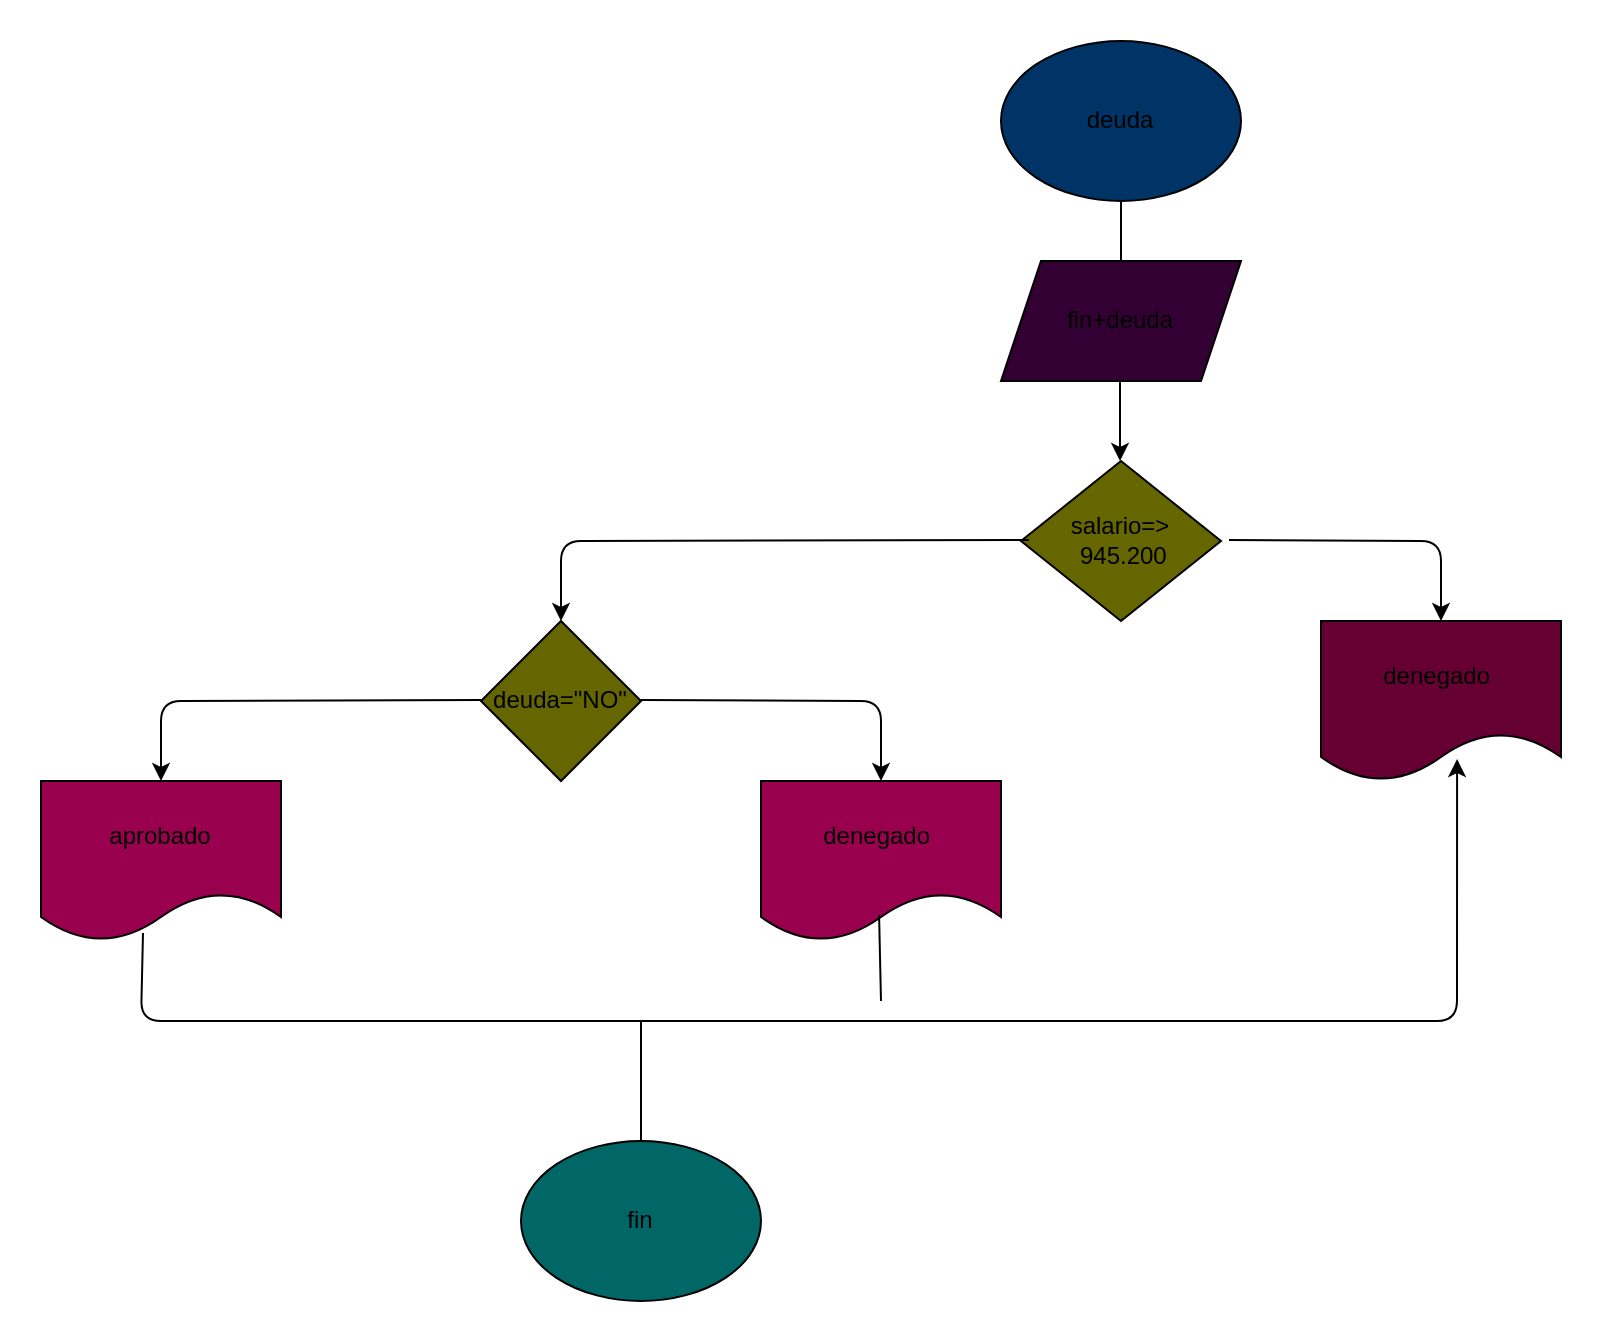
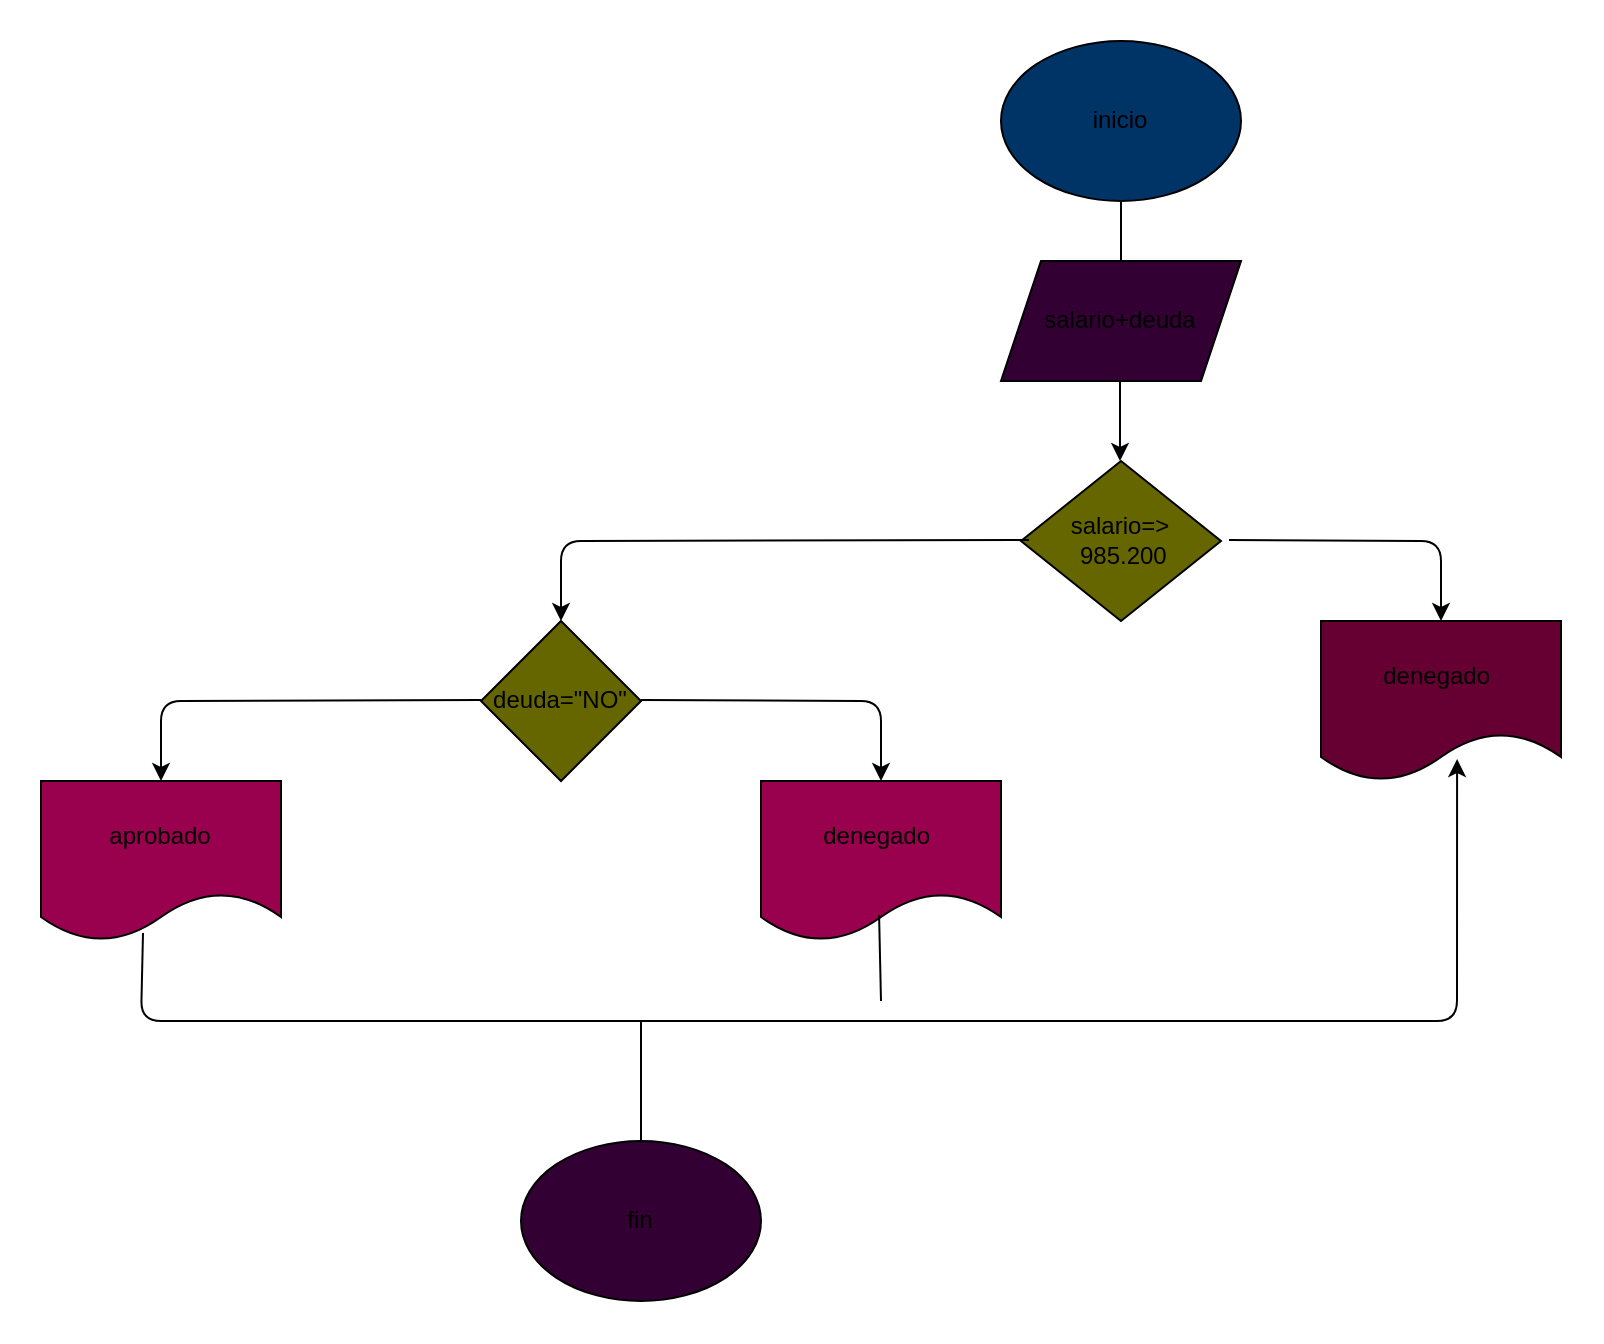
(1121, 121) -> (1121, 121)
(1121, 321) -> (1121, 321)
(1121, 541) -> (1121, 541)
(641, 1221) -> (641, 1221)
